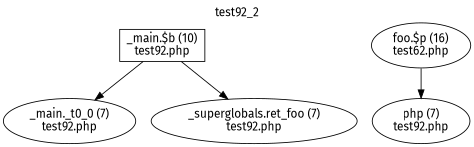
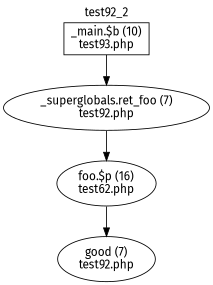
(162, 45) -> (107, 39)
(70, 121) -> none
(421, 121) -> (107, 259)
none -> (107, 142)
